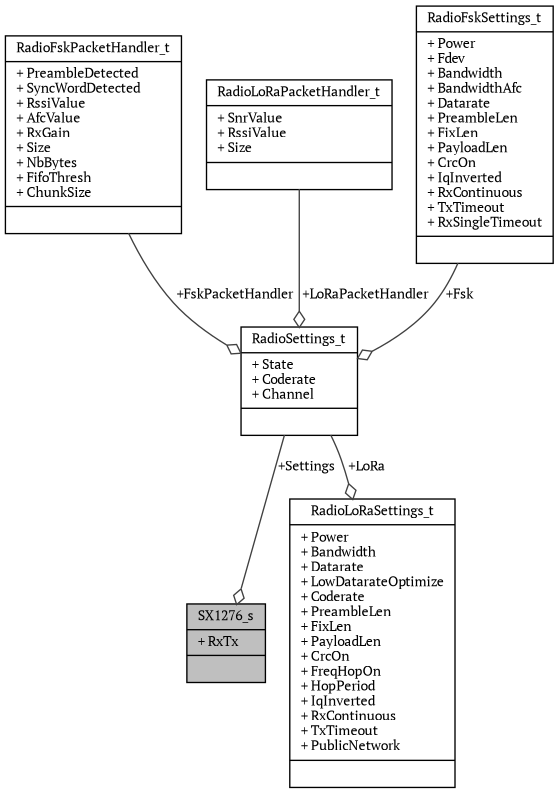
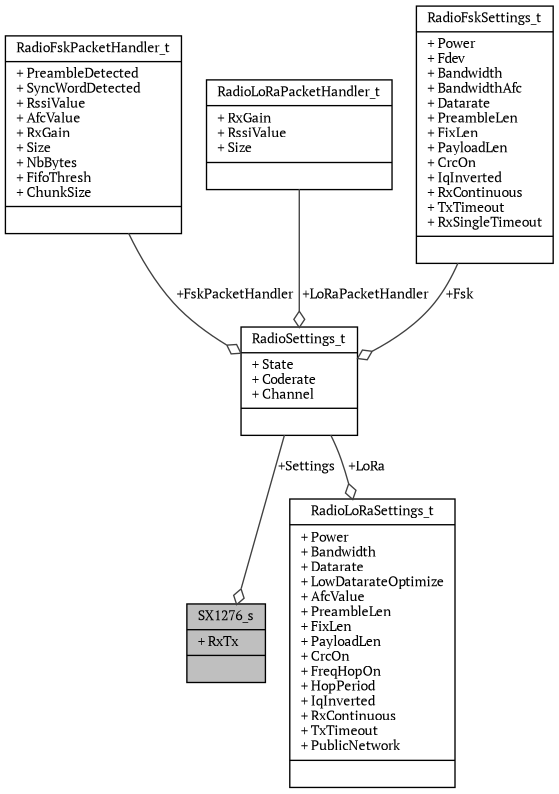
(251, 118) -> (244, 118)
(333, 597) -> (333, 597)
